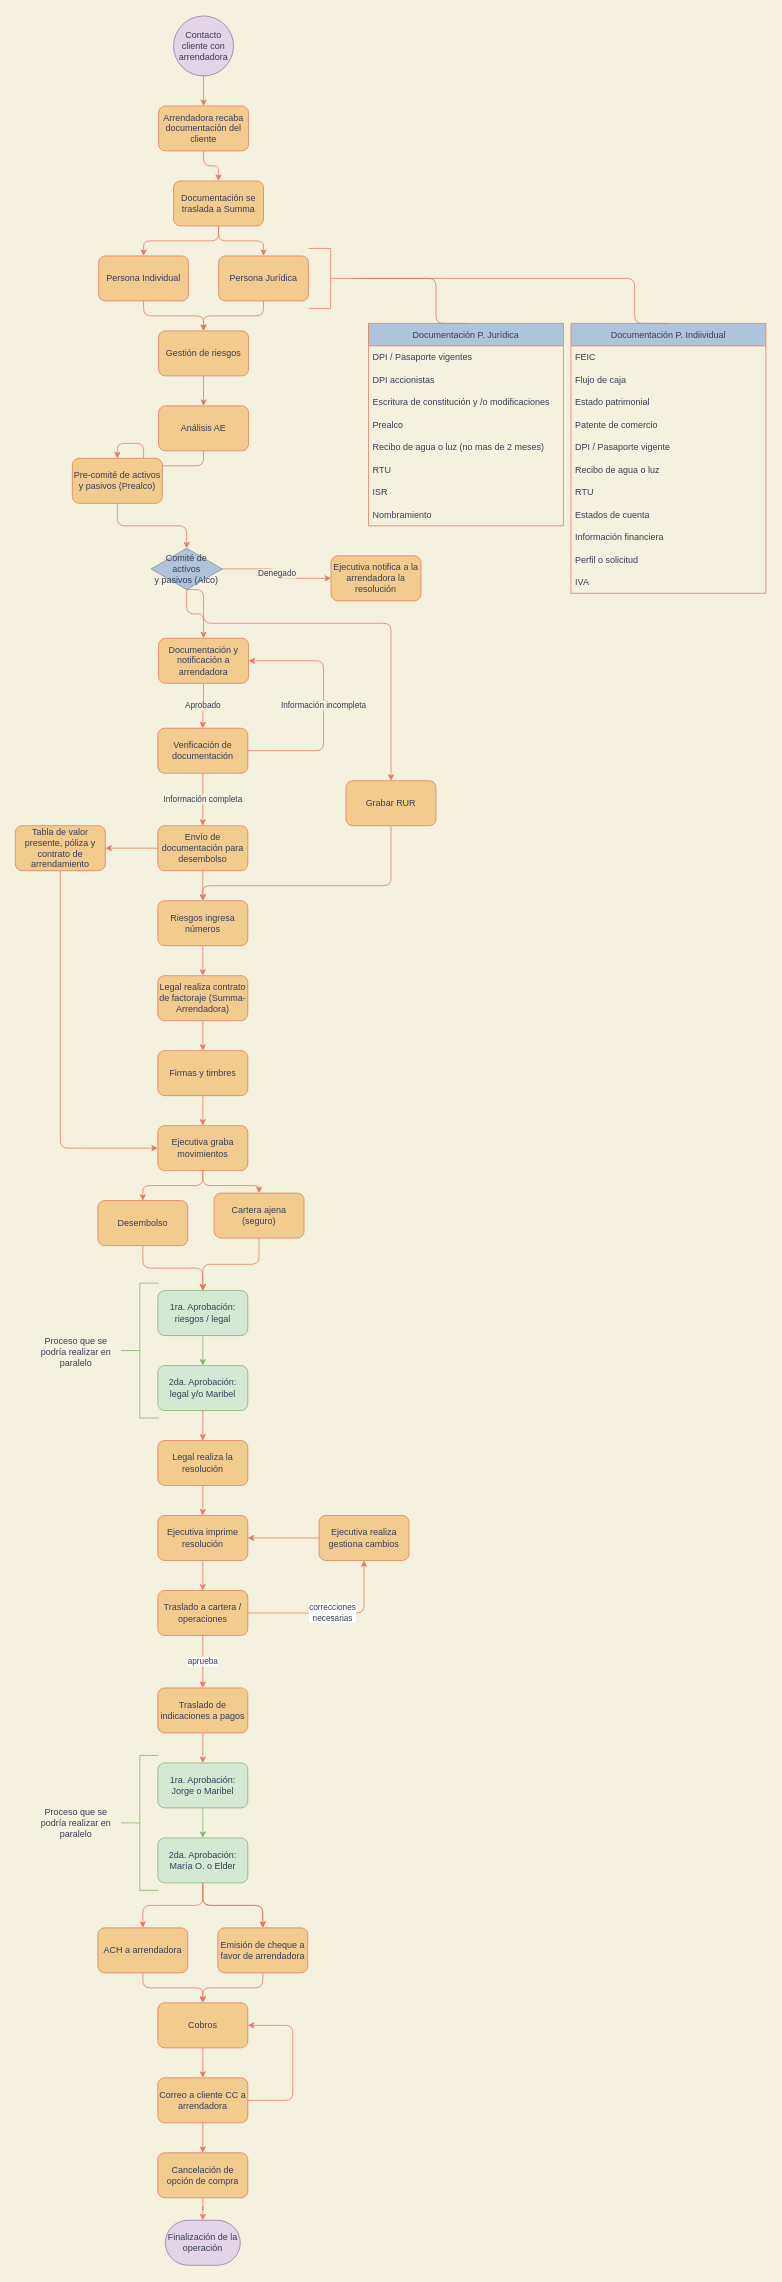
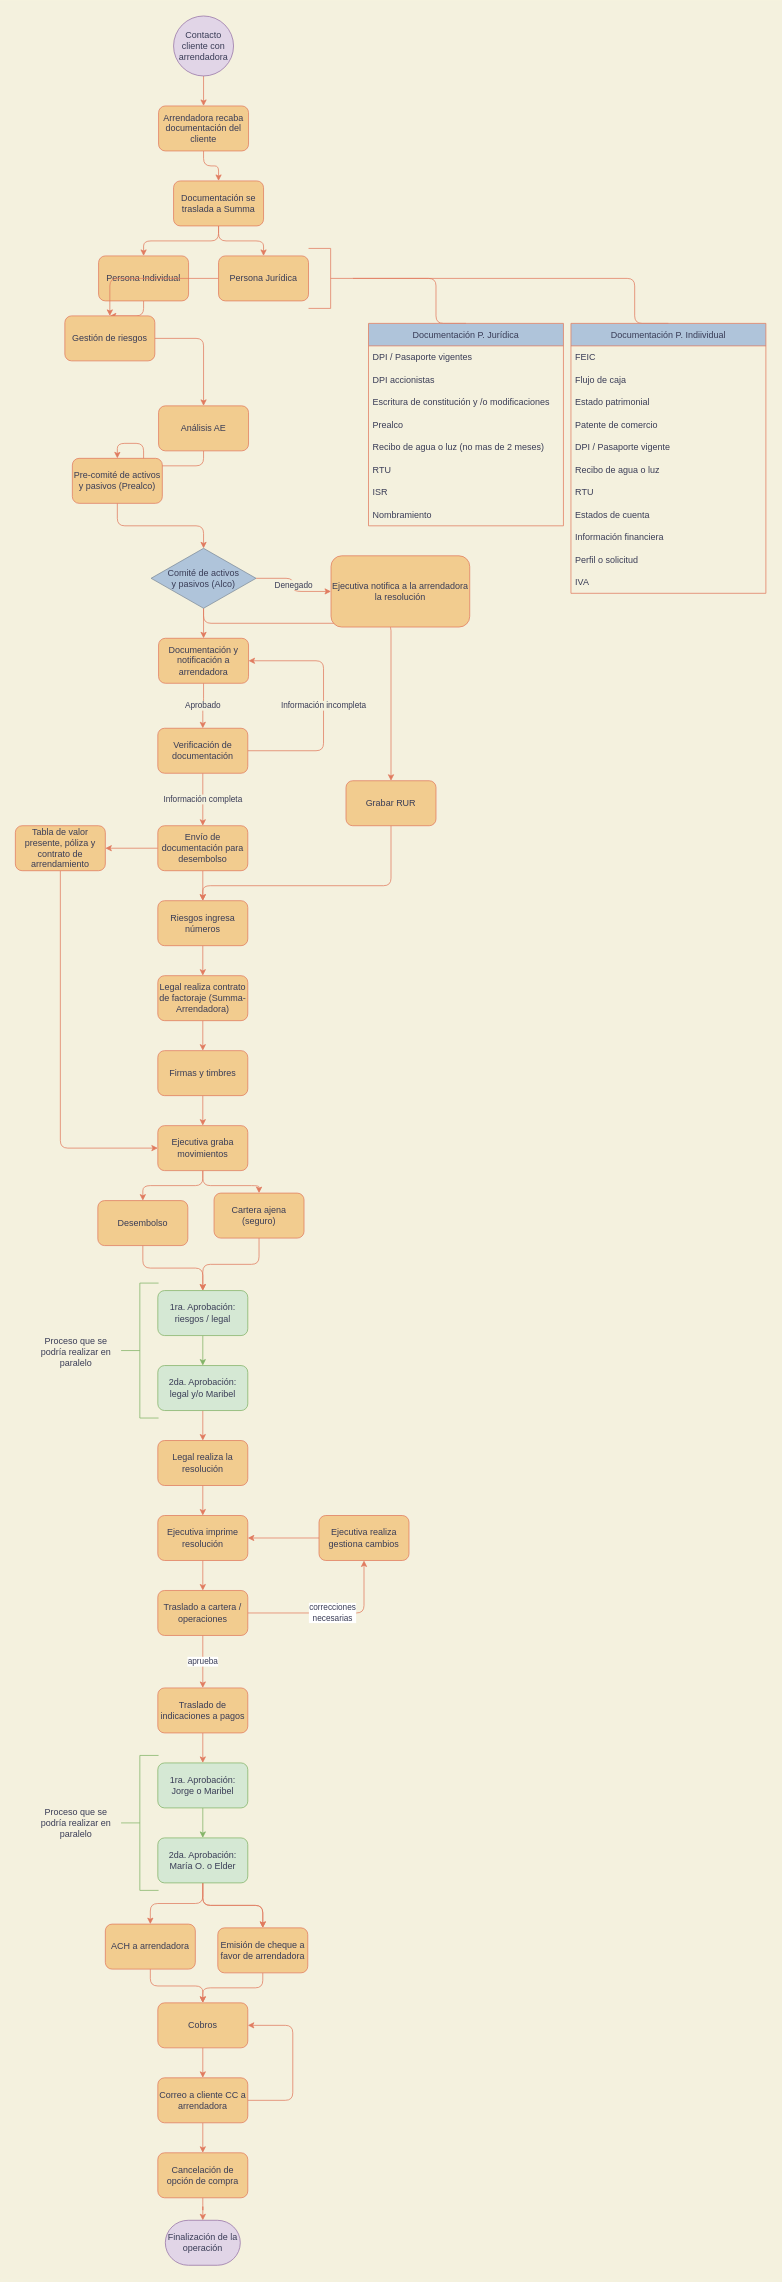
(204, 353) -> (110, 338)
(187, 569) -> (204, 578)
(376, 578) -> (401, 591)
(143, 1950) -> (150, 1947)
